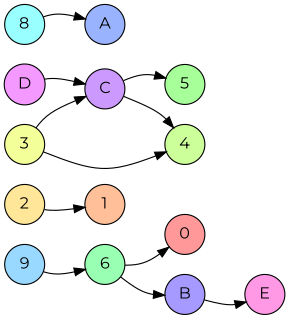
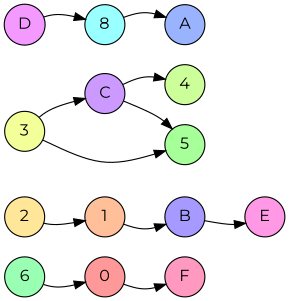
(59, 79) -> (59, 15)
(99, 168) -> (97, 161)
(25, 264) -> none
none -> (185, 277)
(136, 288) -> (139, 228)
